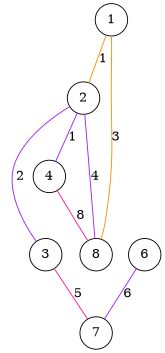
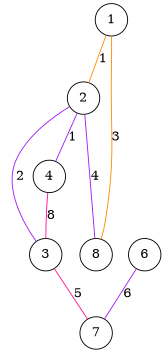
(72, 216) -> (46, 216)
